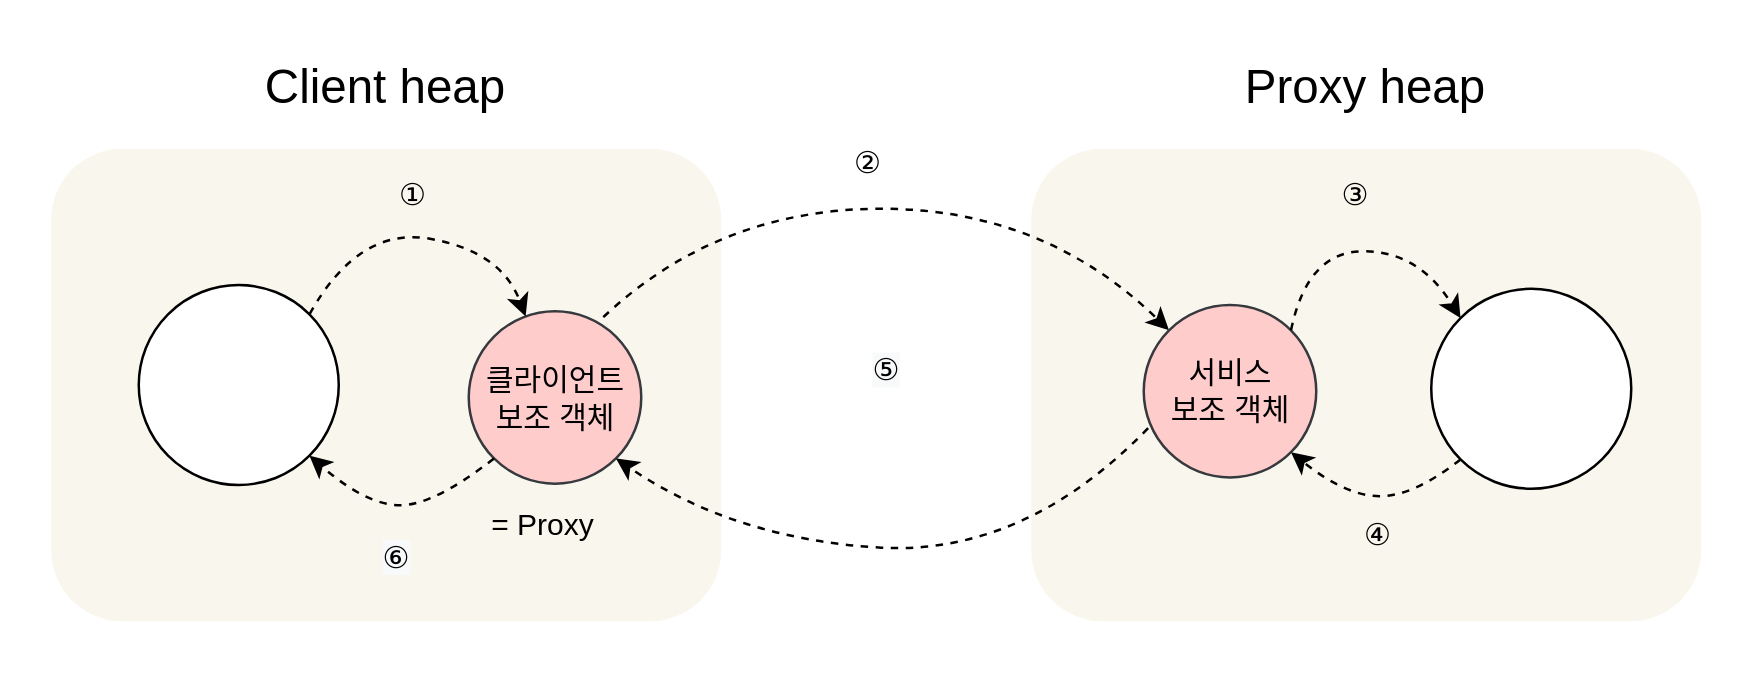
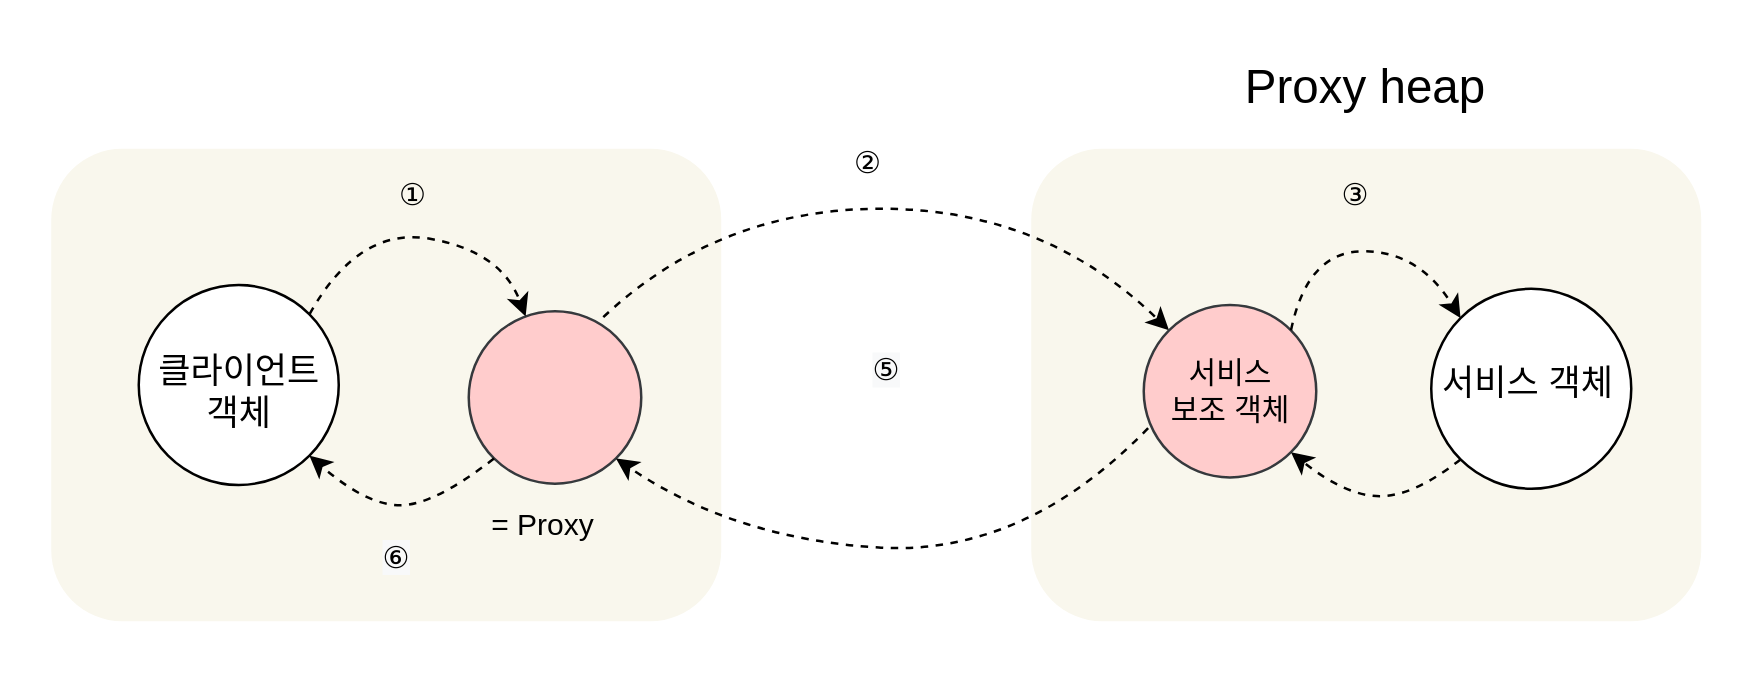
(386, 89) -> none
none -> (1528, 383)
none -> (239, 391)
(555, 398) -> none
(1379, 536) -> none
